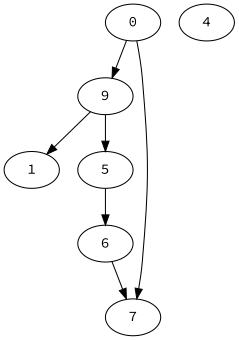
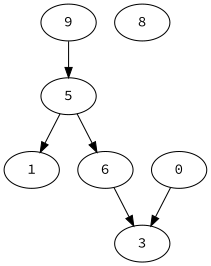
(207, 23) -> (142, 23)
(121, 54) -> none
(72, 129) -> (53, 128)
(133, 317) -> (142, 244)
